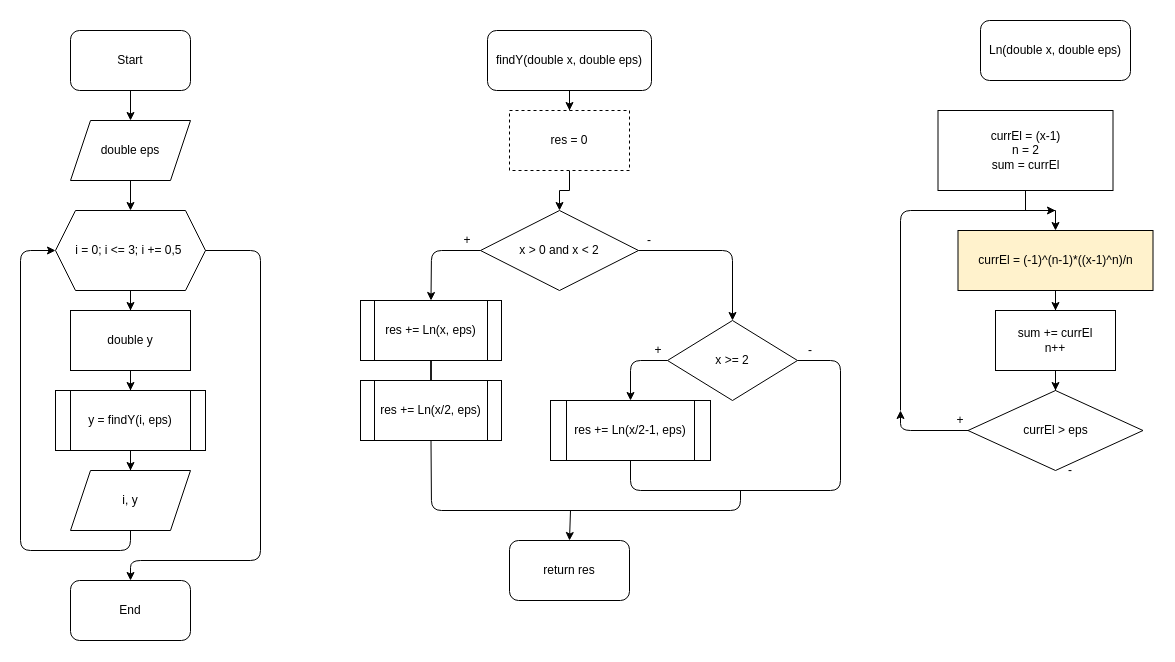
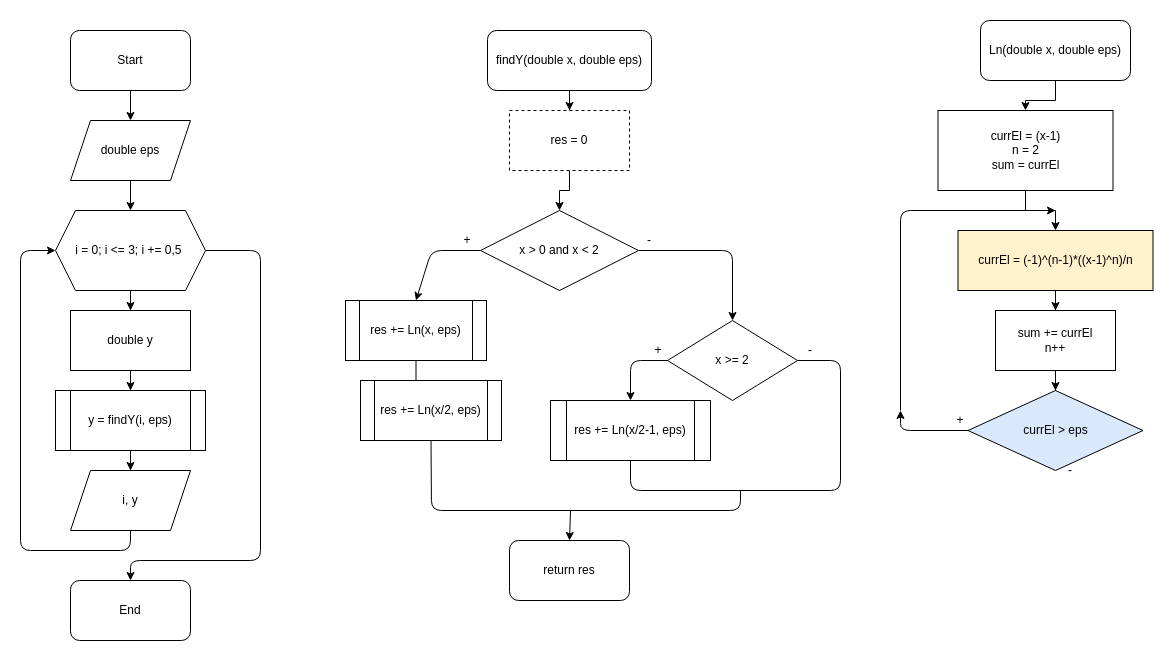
none -> (1050, 101)
(431, 331) -> (416, 331)
(1056, 431) -> (1056, 431)
